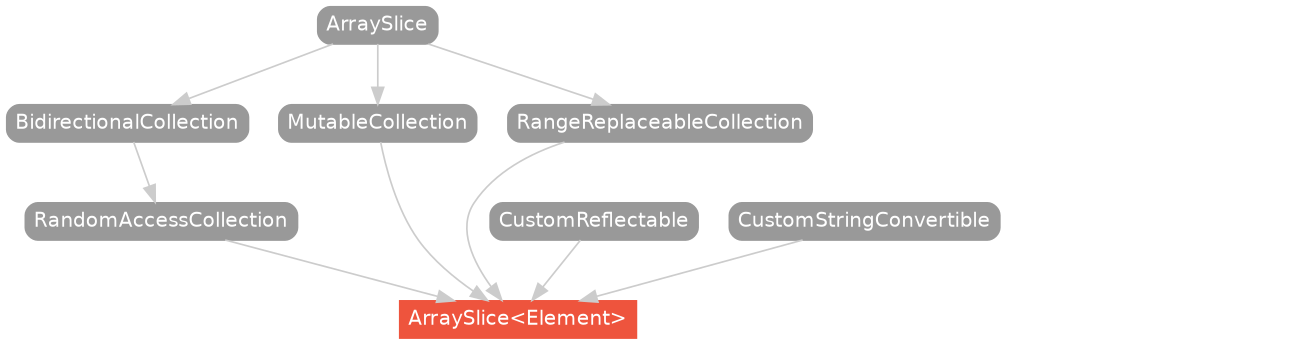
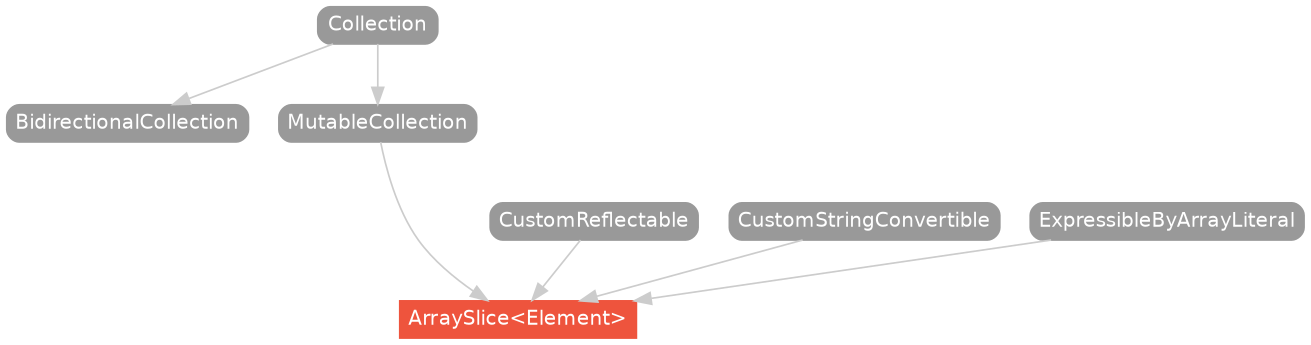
(378, 25) -> (378, 25)
(660, 123) -> none
(161, 221) -> none
none -> (1167, 221)
